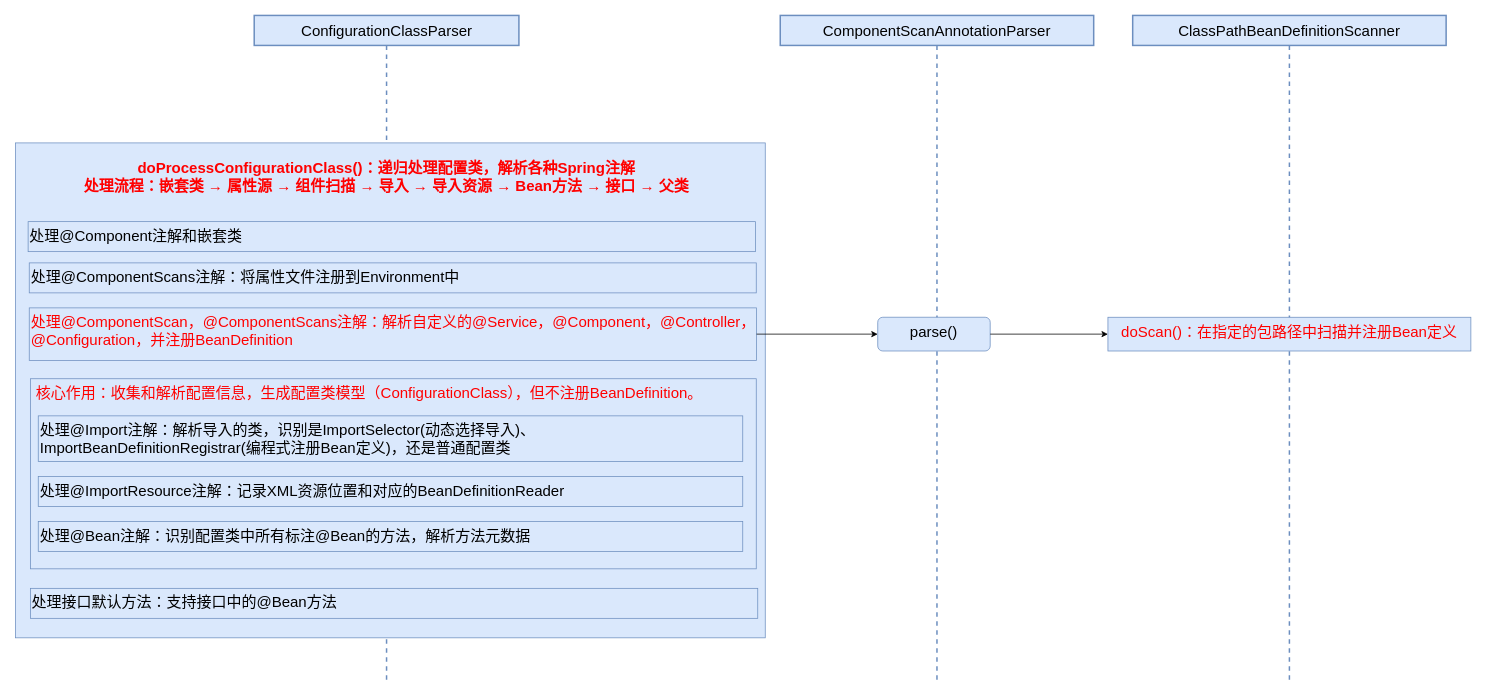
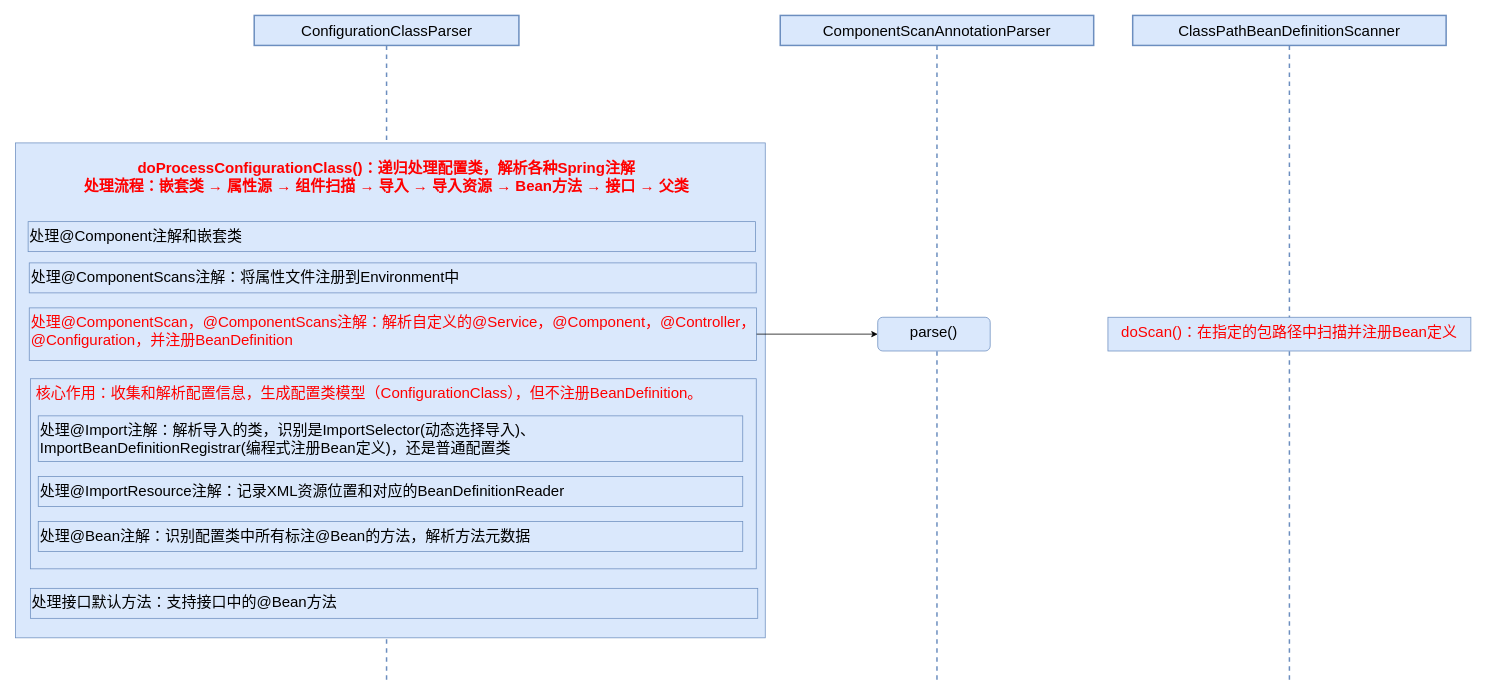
(1101, 334) -> none
